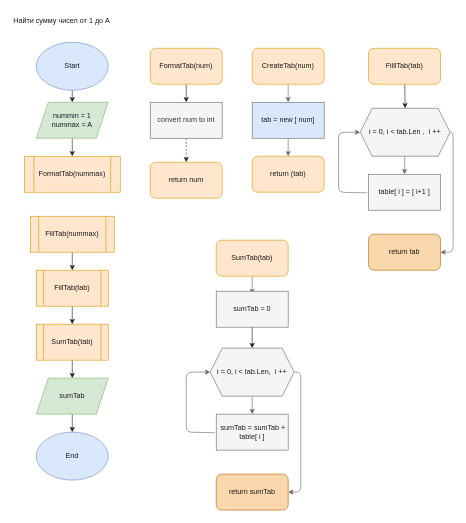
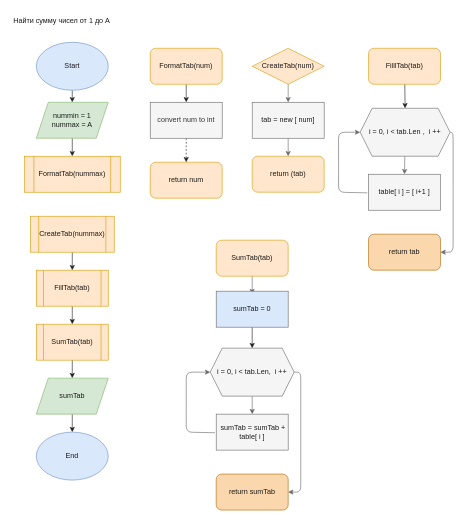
(288, 66) -> (288, 66)
(288, 120) -> (288, 120)
(72, 234) -> (72, 234)
(252, 309) -> (252, 309)
